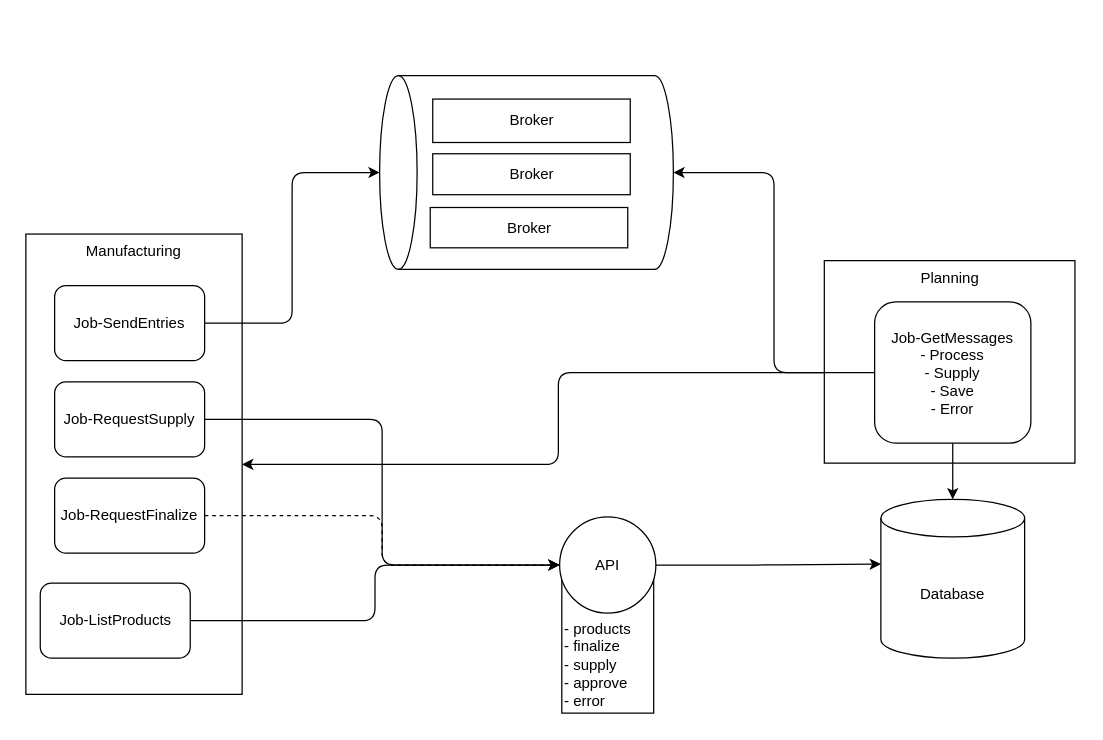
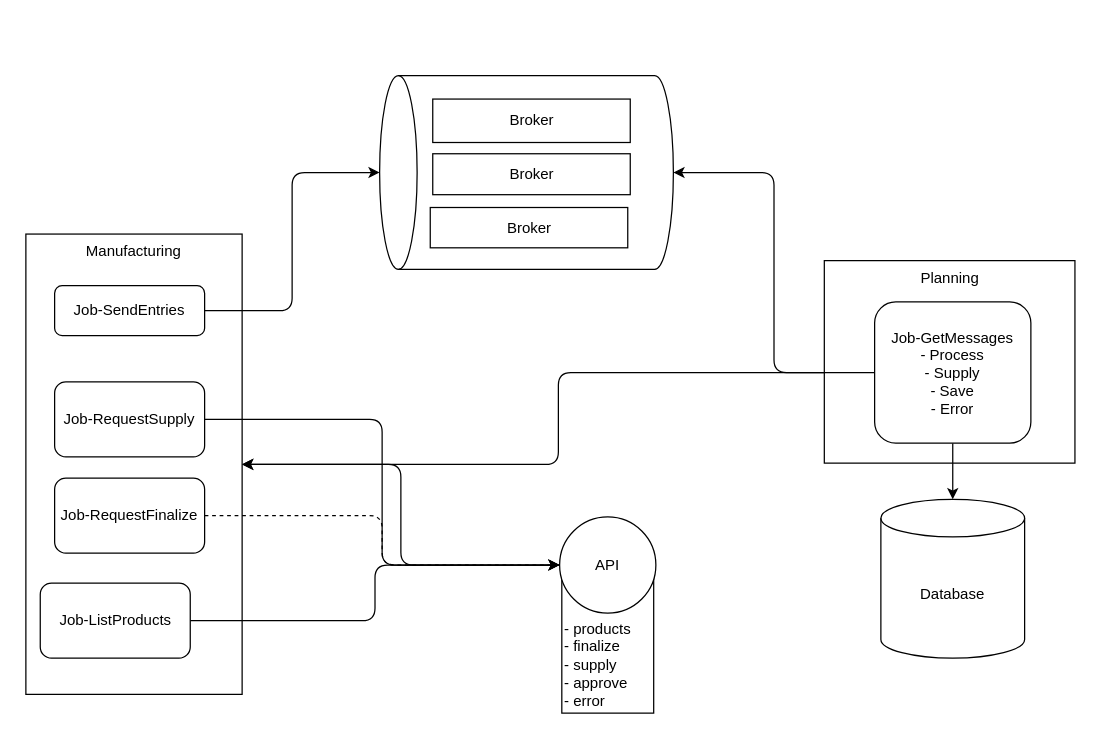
(129, 323) -> (129, 311)
(763, 565) -> (401, 514)
